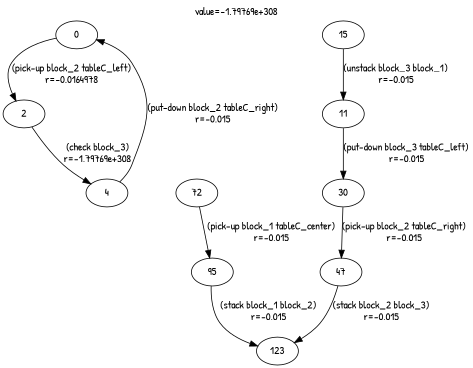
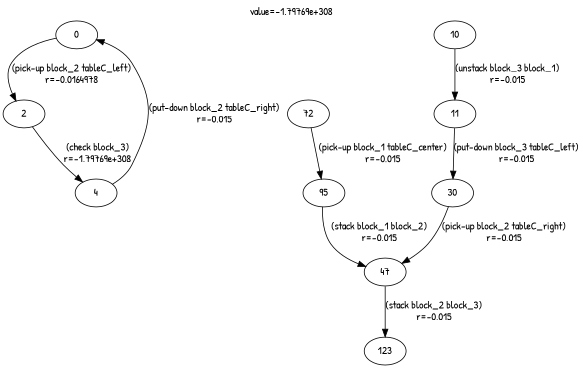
(343, 35) -> (455, 35)
(220, 322) -> (330, 242)
